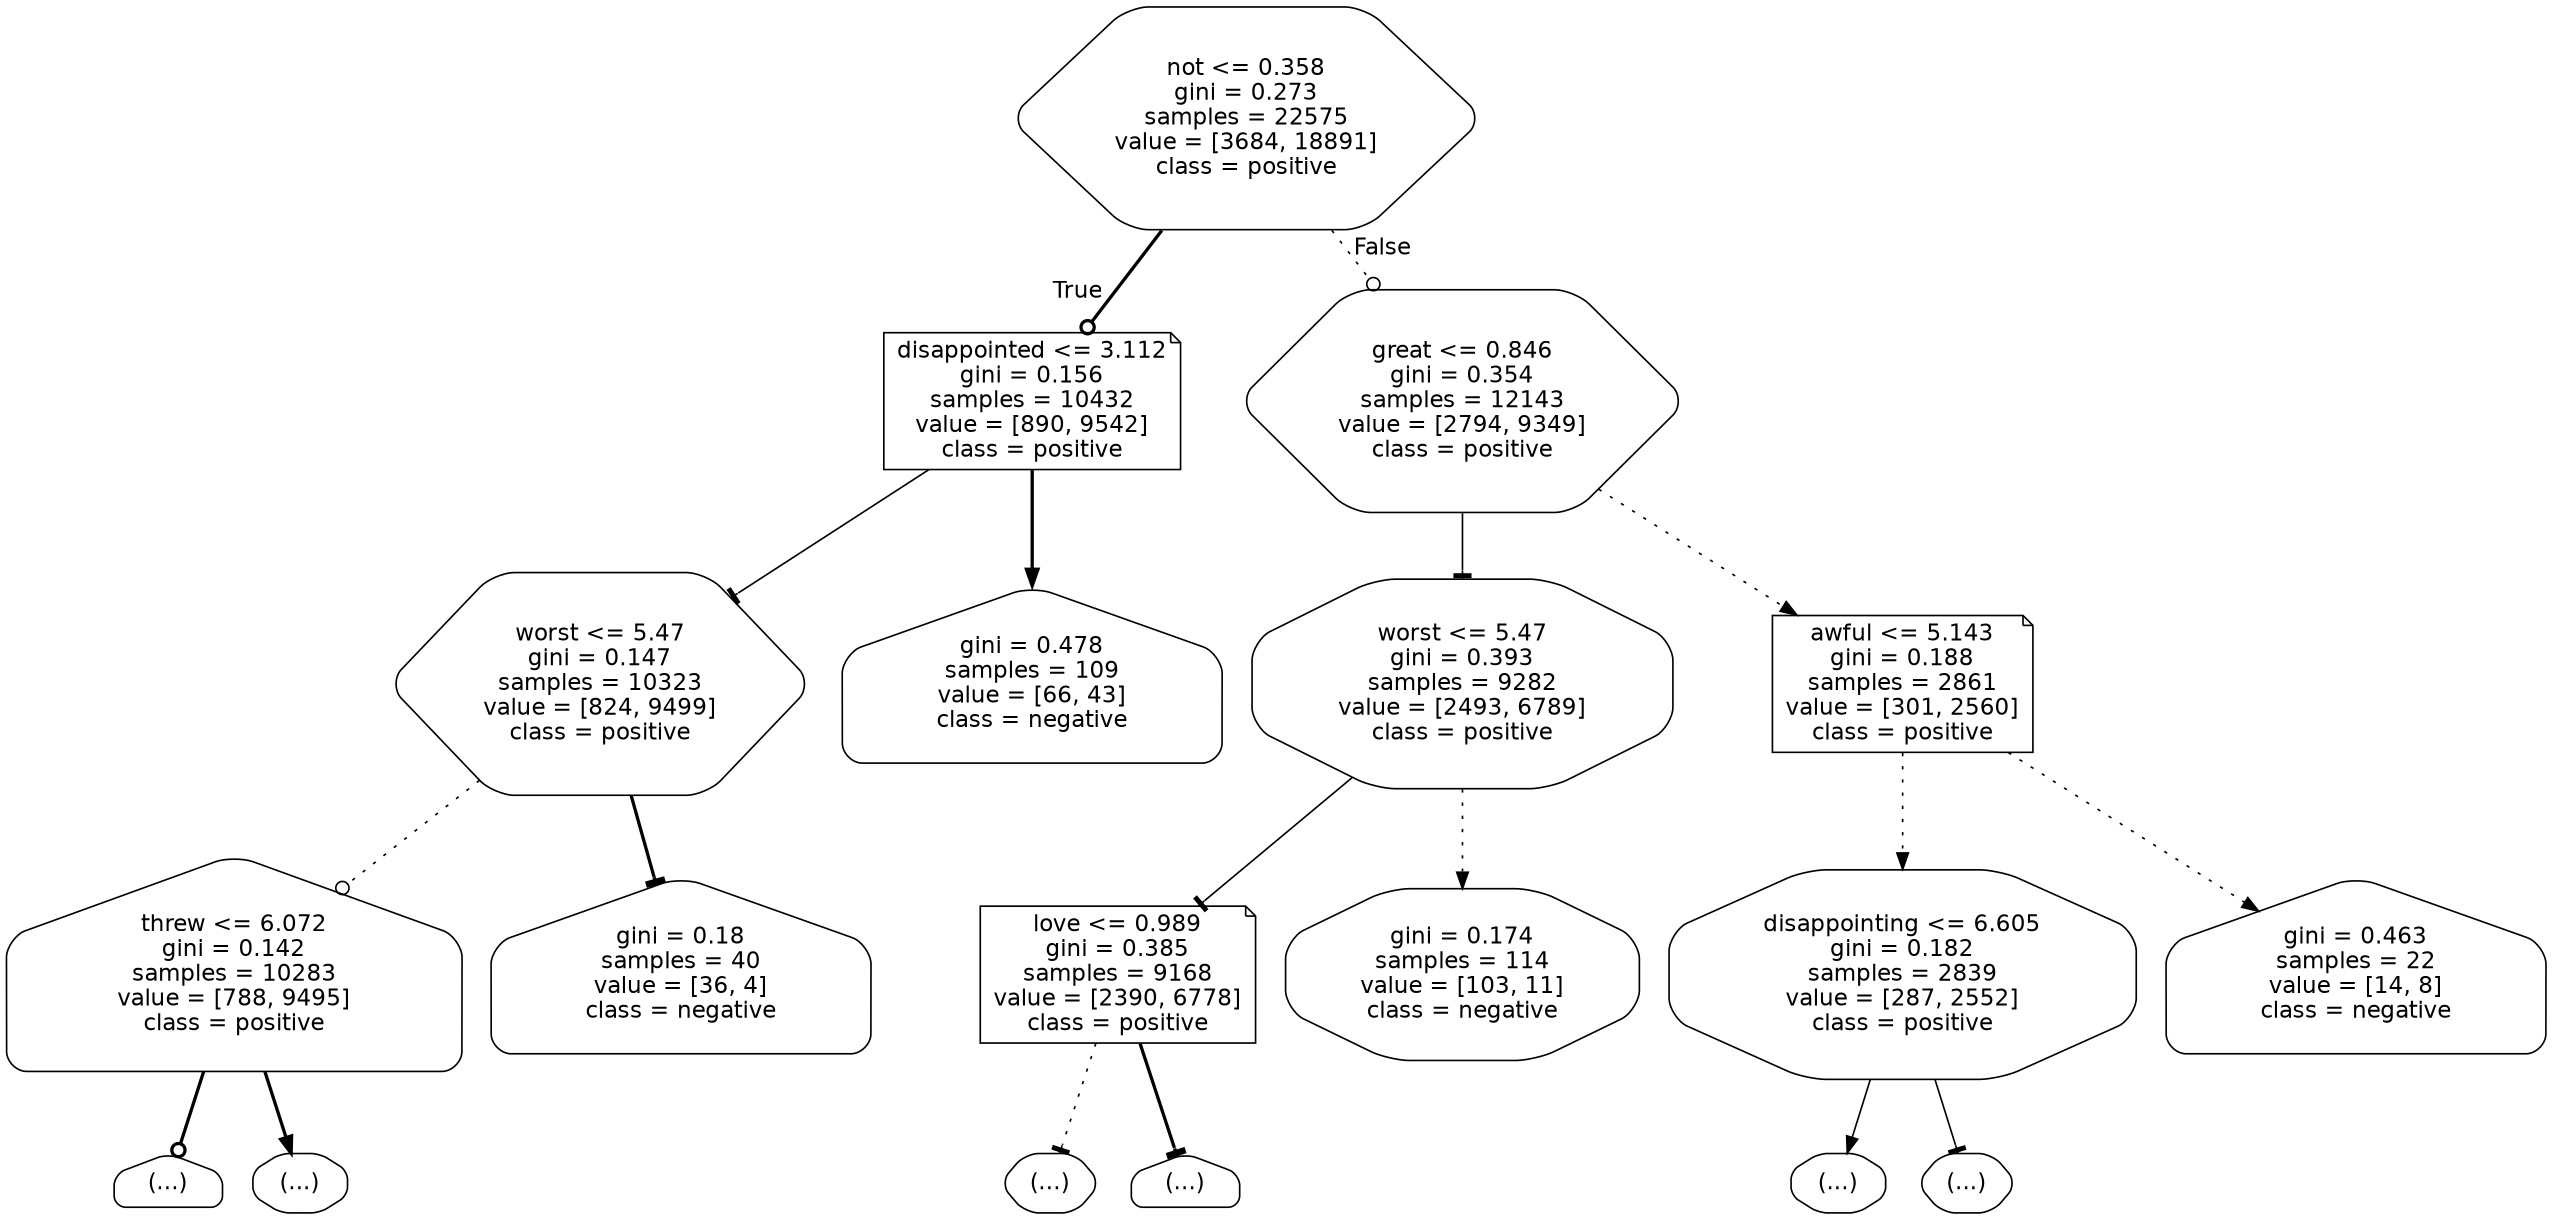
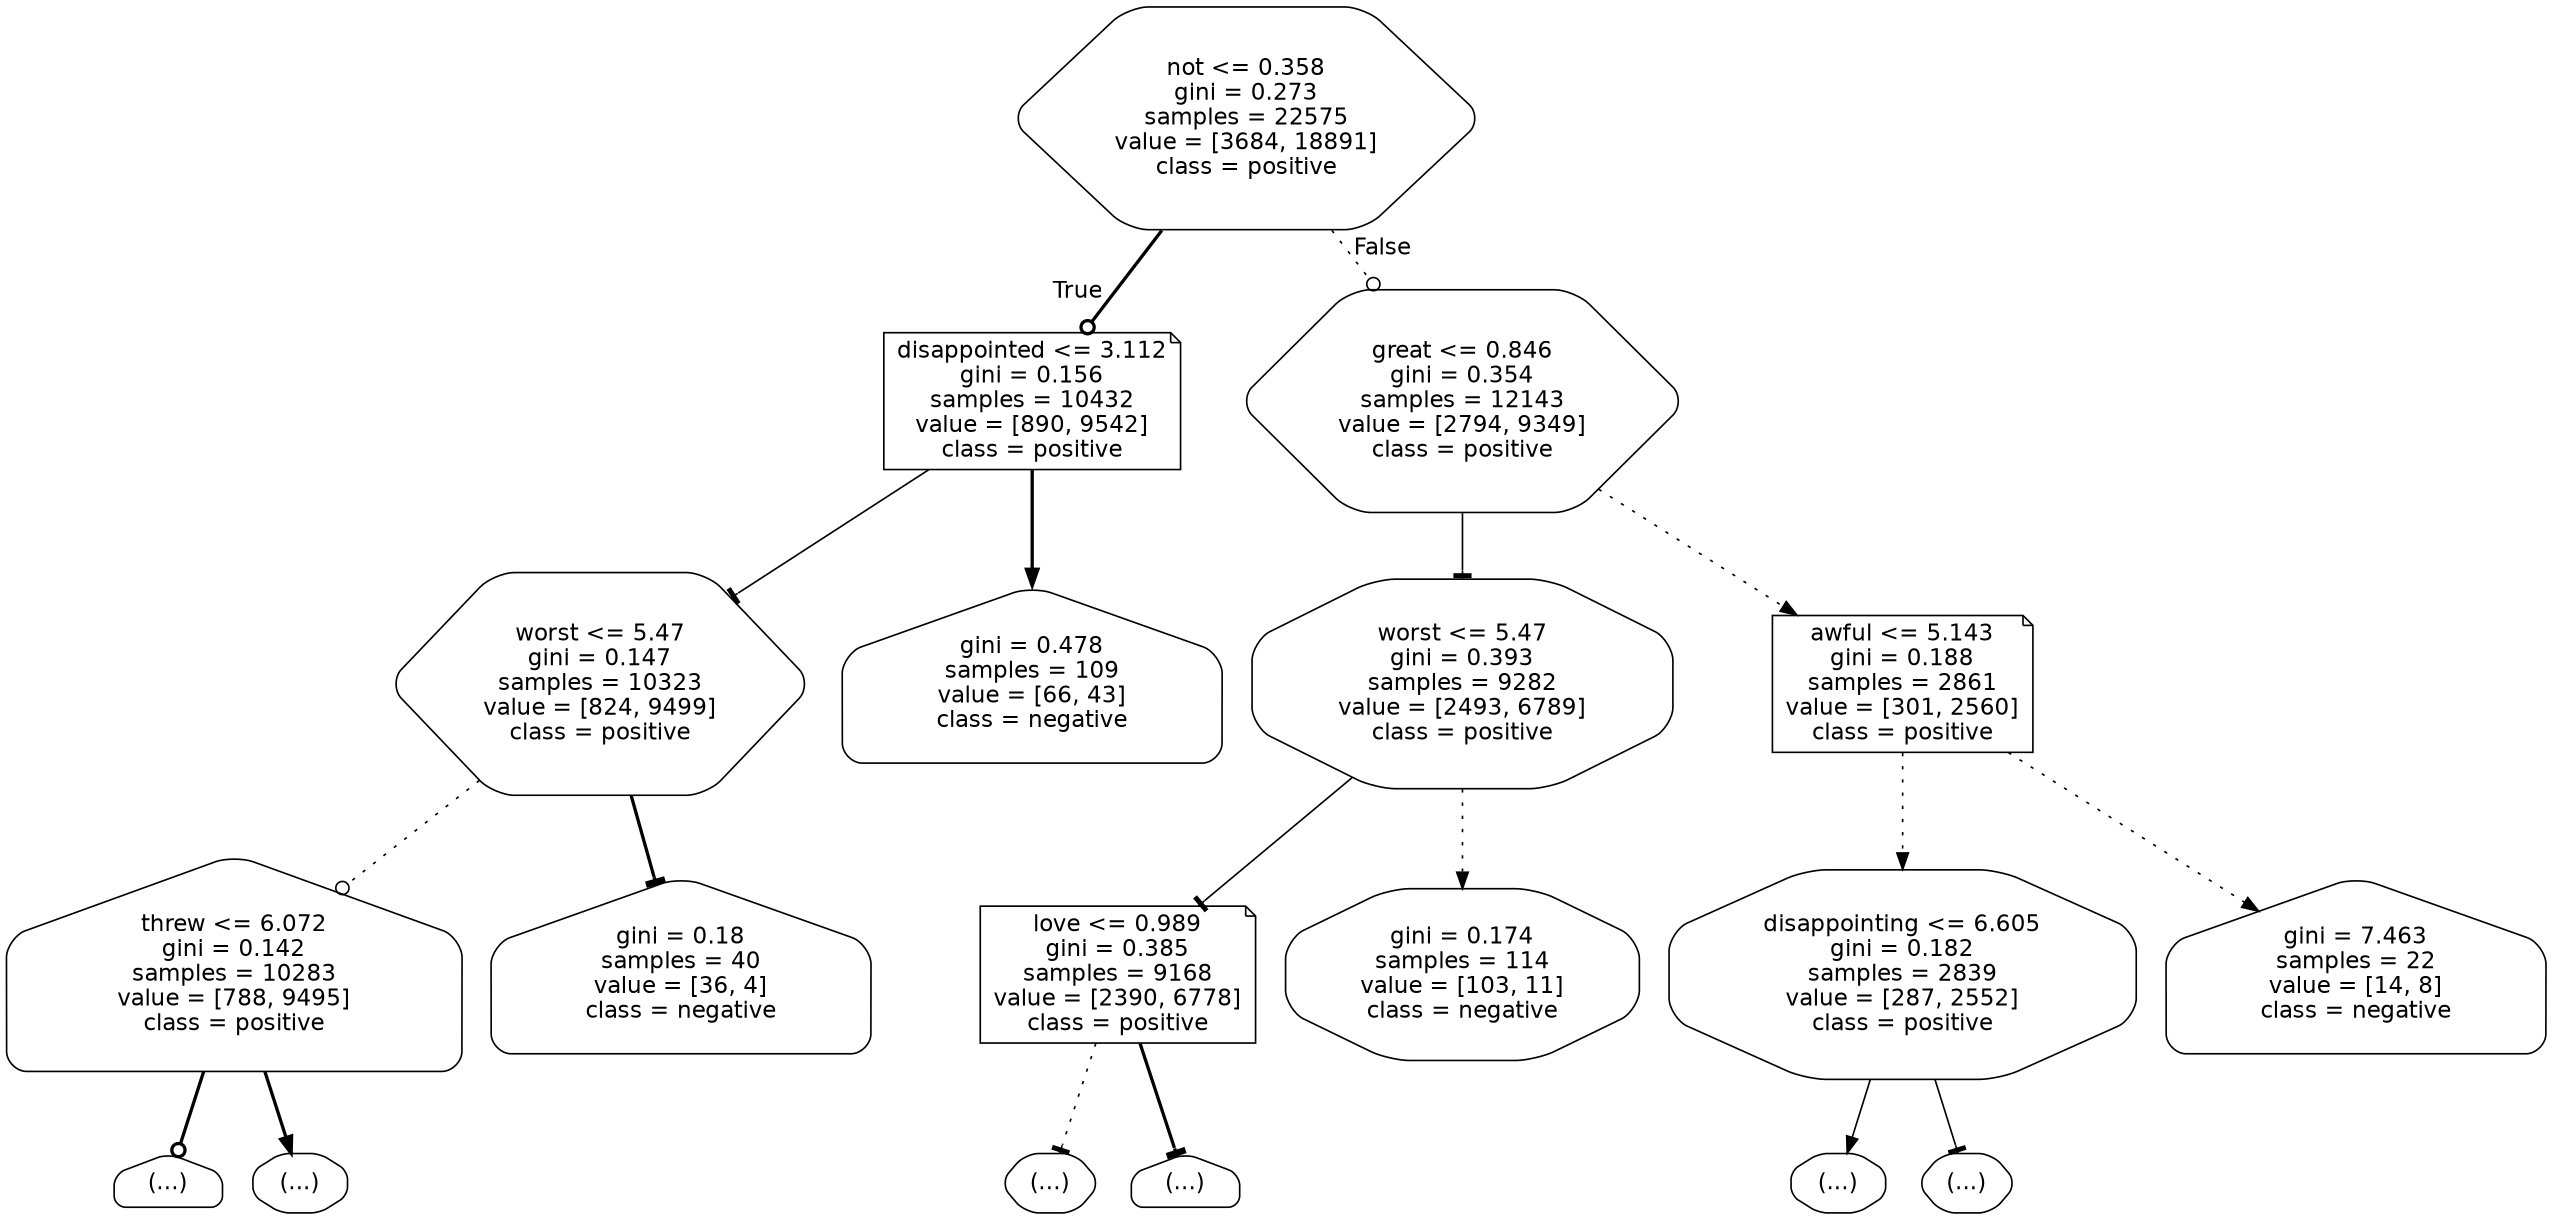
(2356, 975) -> (2356, 975)
